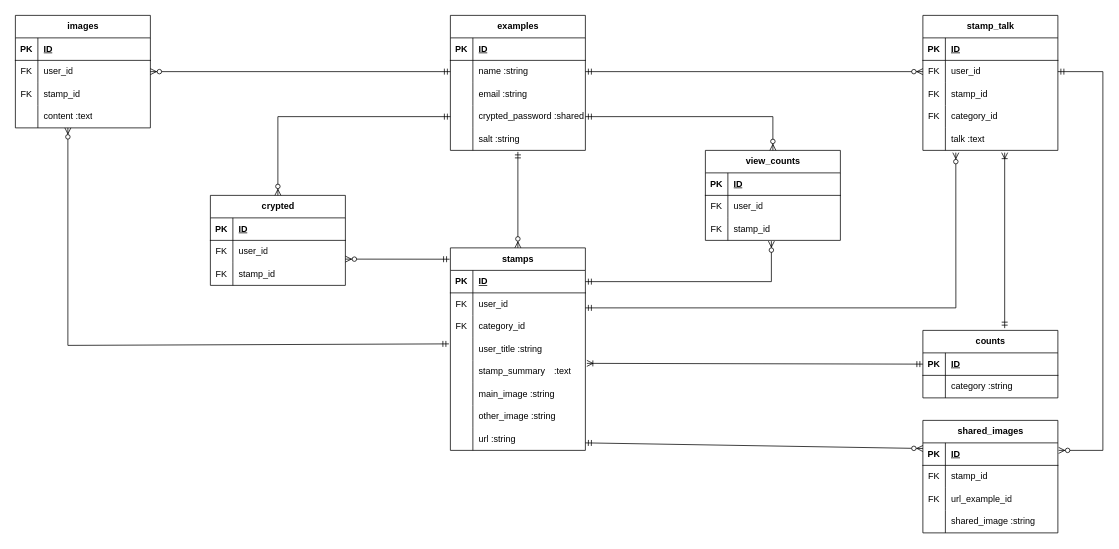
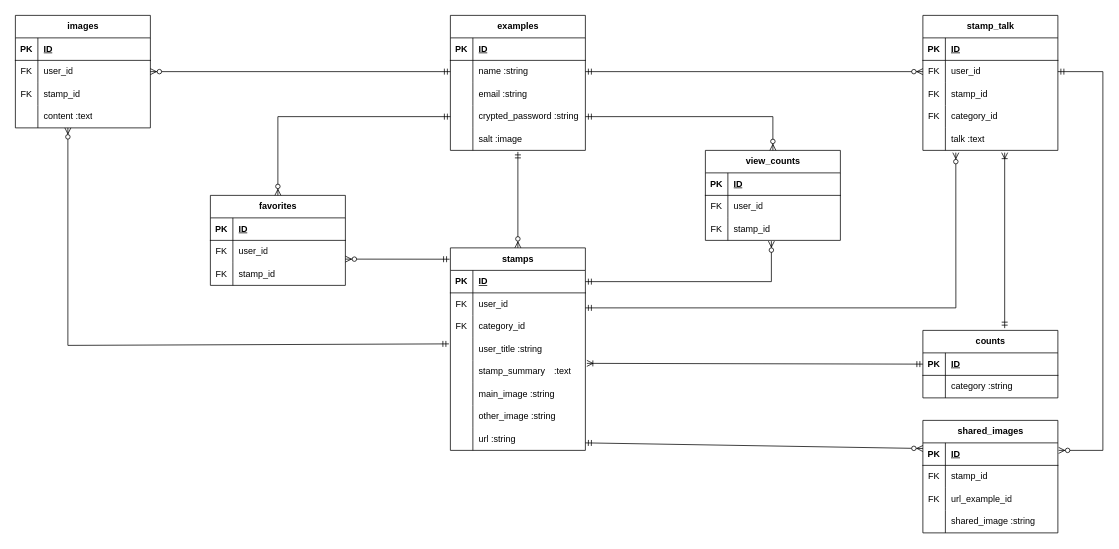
(532, 117) -> (532, 117)
(504, 139) -> (502, 139)
(278, 207) -> (278, 207)
